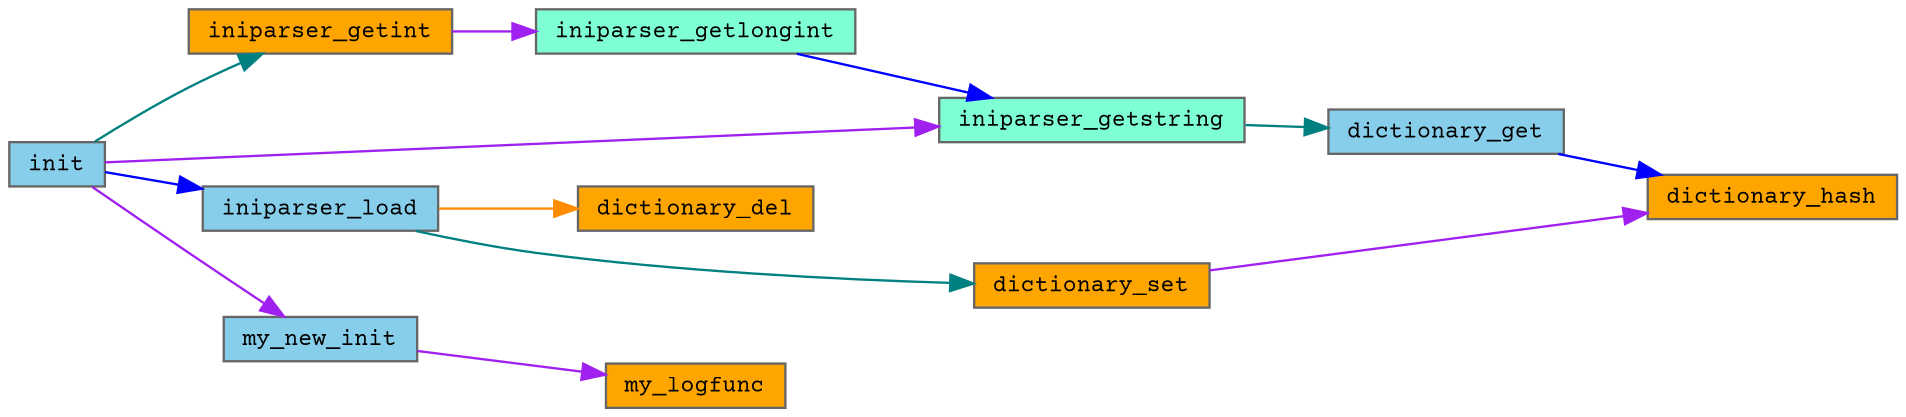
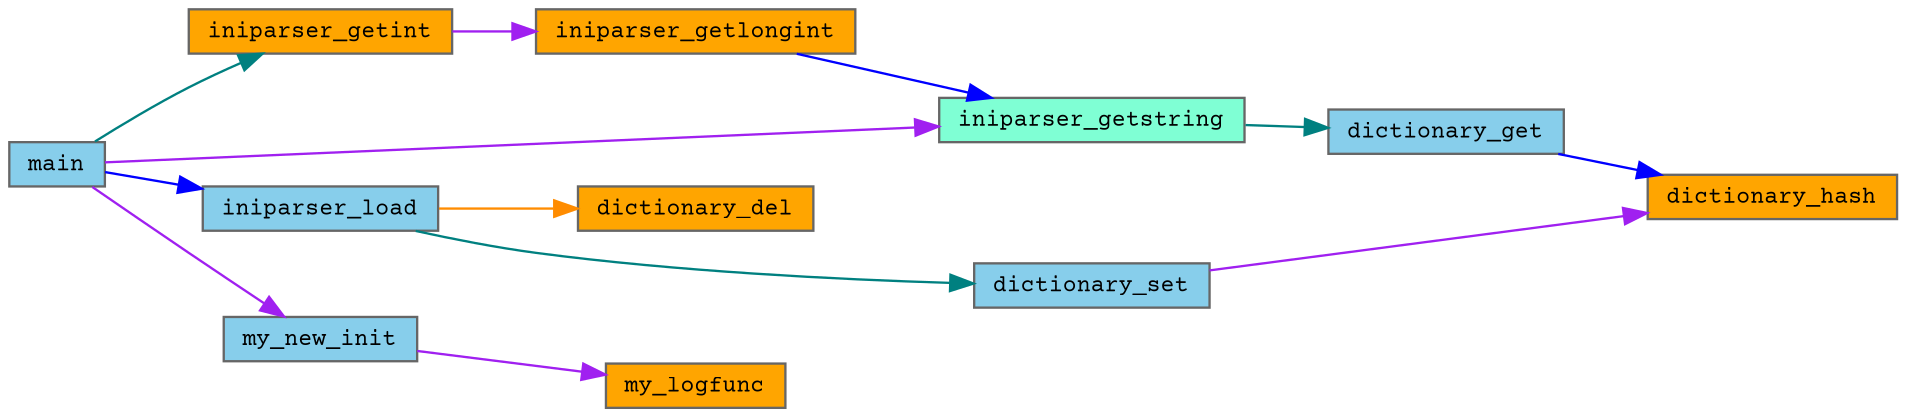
(696, 31) -> (696, 31)
(57, 164) -> (57, 164)
(1092, 285) -> (1092, 285)
